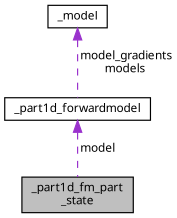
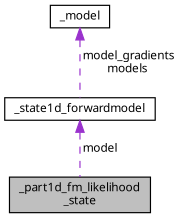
(78, 109) -> (80, 109)
(78, 195) -> (80, 195)
